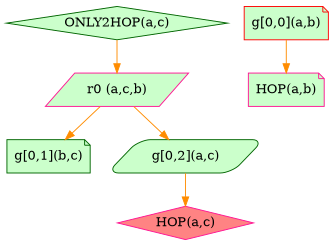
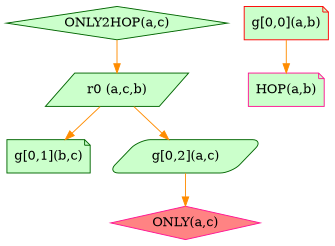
(117, 90) -> (117, 90)
(185, 223) -> (185, 223)
